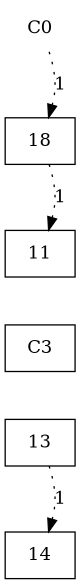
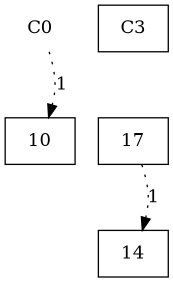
(40, 141) -> (40, 141)
(40, 254) -> none
(40, 443) -> (133, 141)
